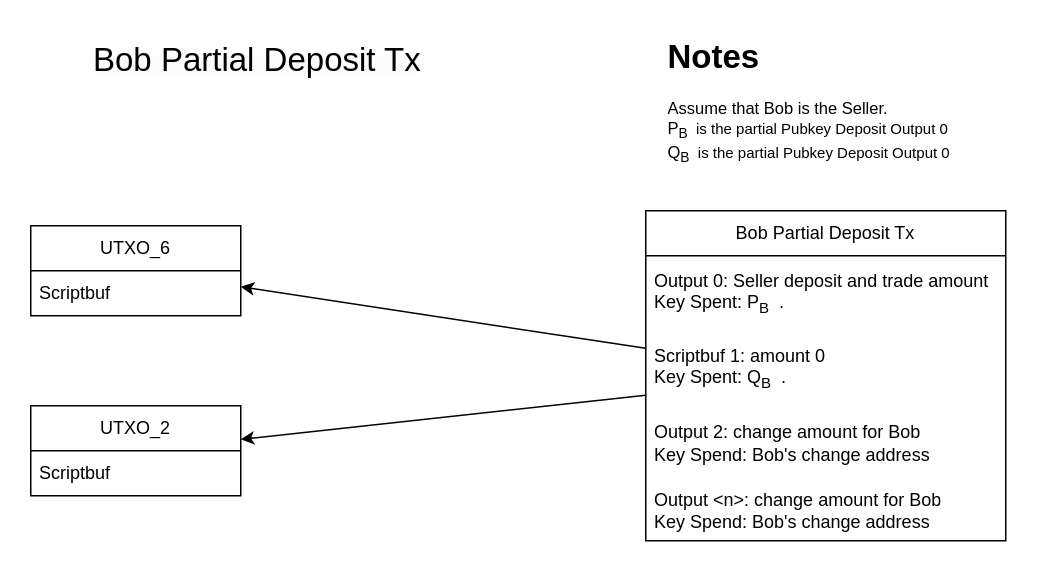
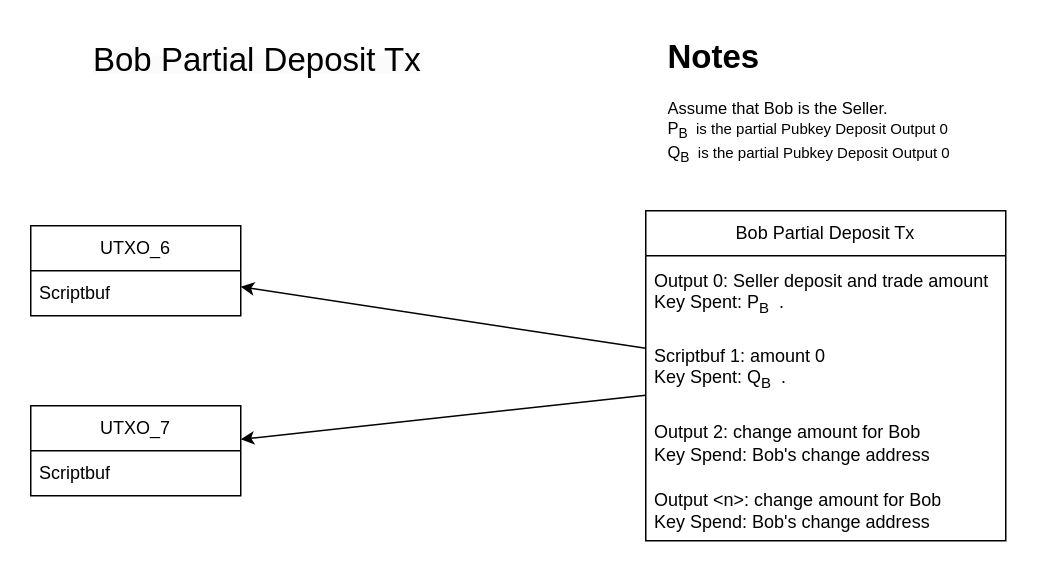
(136, 428) -> (136, 428)
